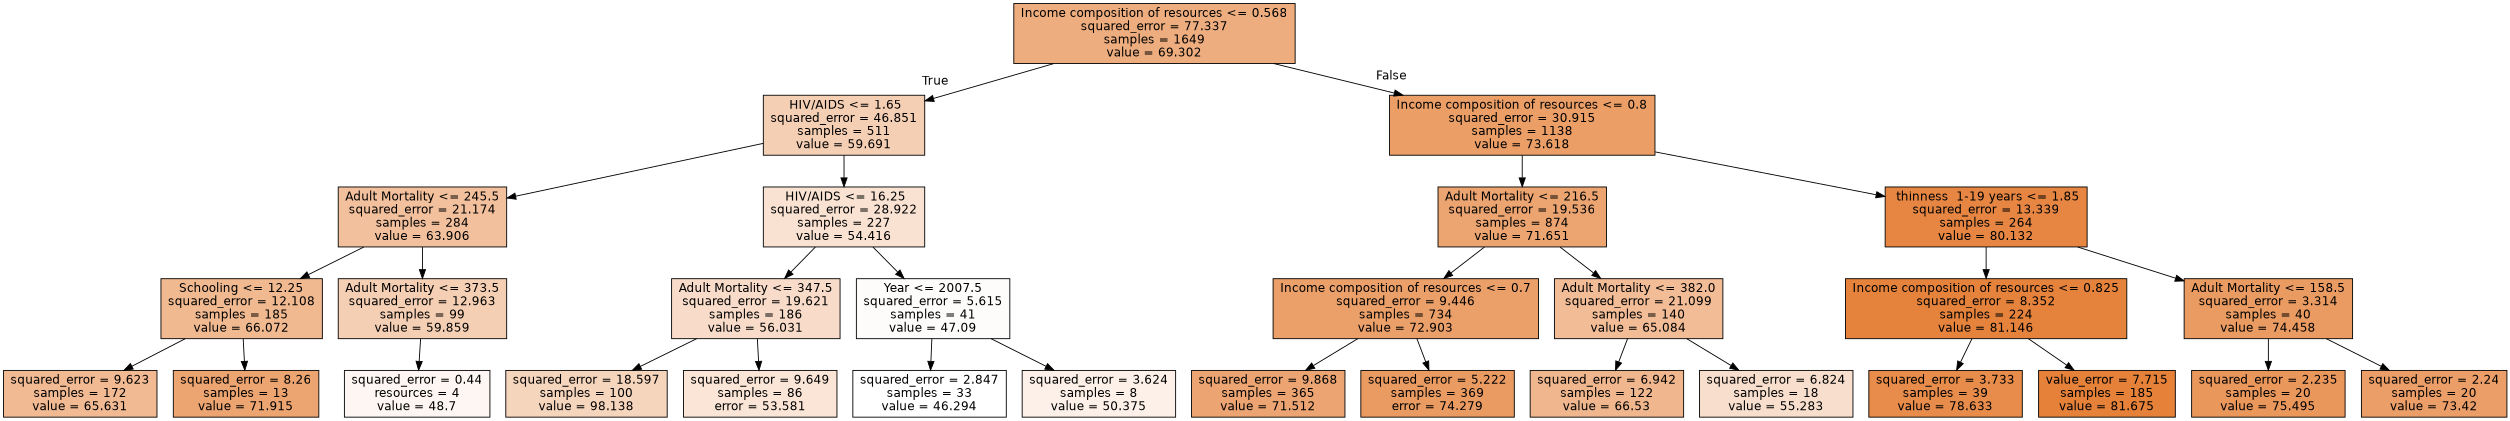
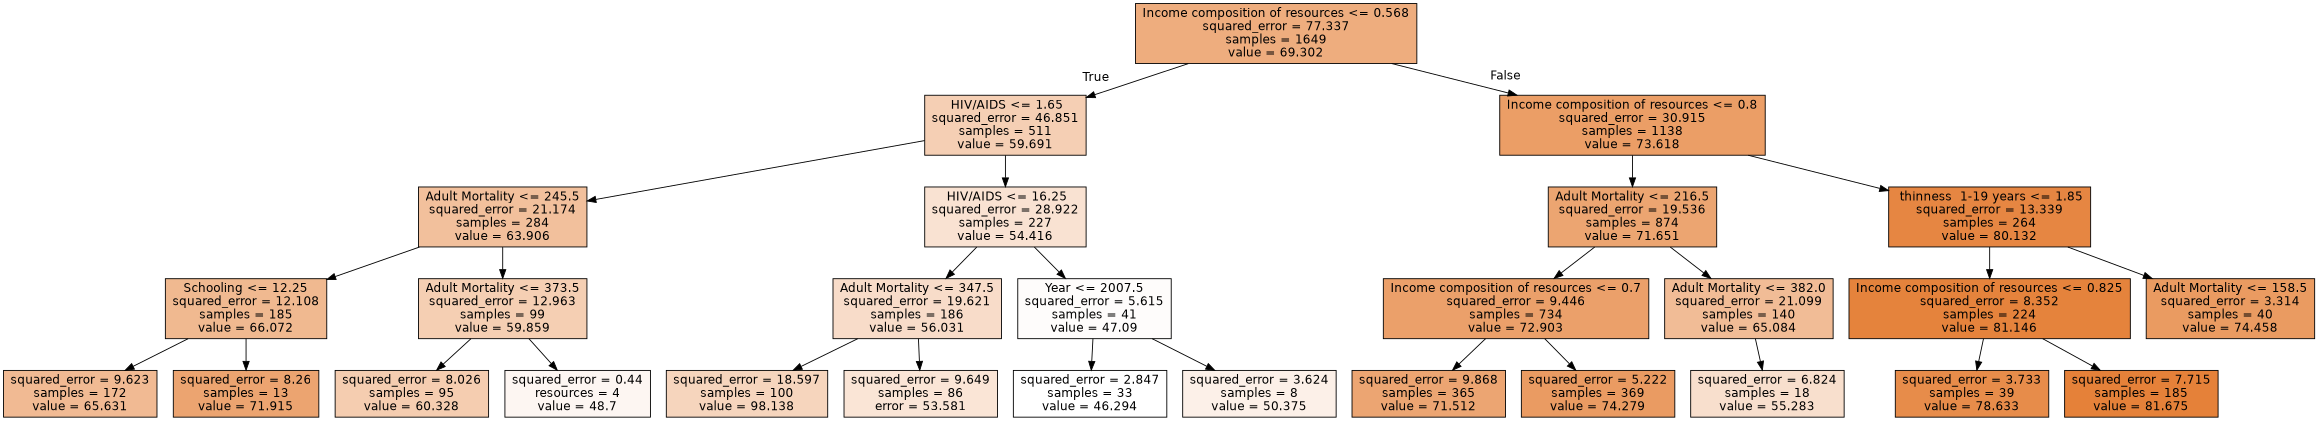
none -> (412, 394)
(1438, 394) -> (1598, 394)
(1607, 394) -> none
(2107, 394) -> (2141, 394)
(2268, 394) -> none
(2434, 394) -> none
